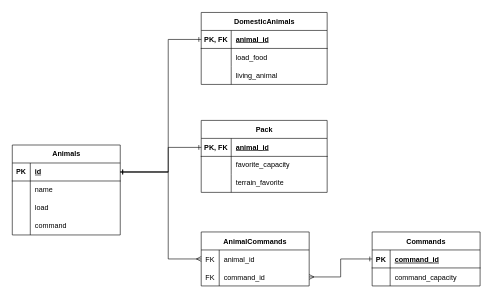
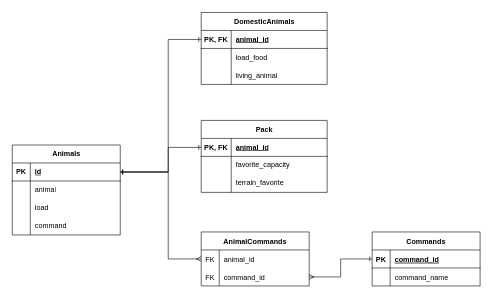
(43, 190) -> (45, 190)
(426, 277) -> (419, 277)
